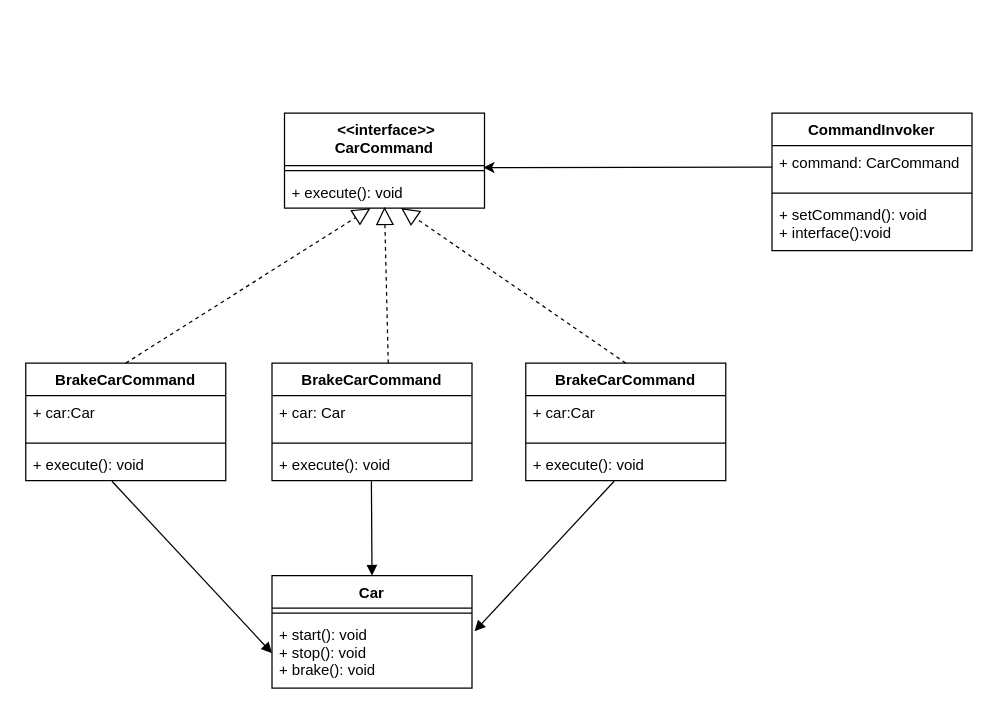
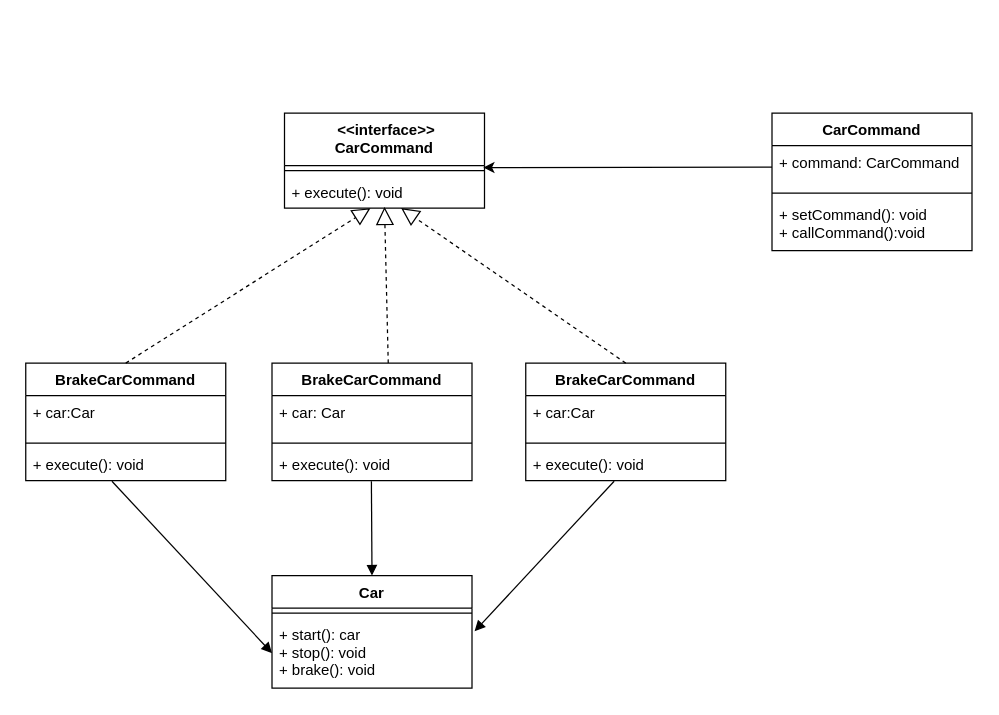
(871, 130) -> (871, 130)
(855, 215) -> (855, 215)
(334, 635) -> (332, 635)
